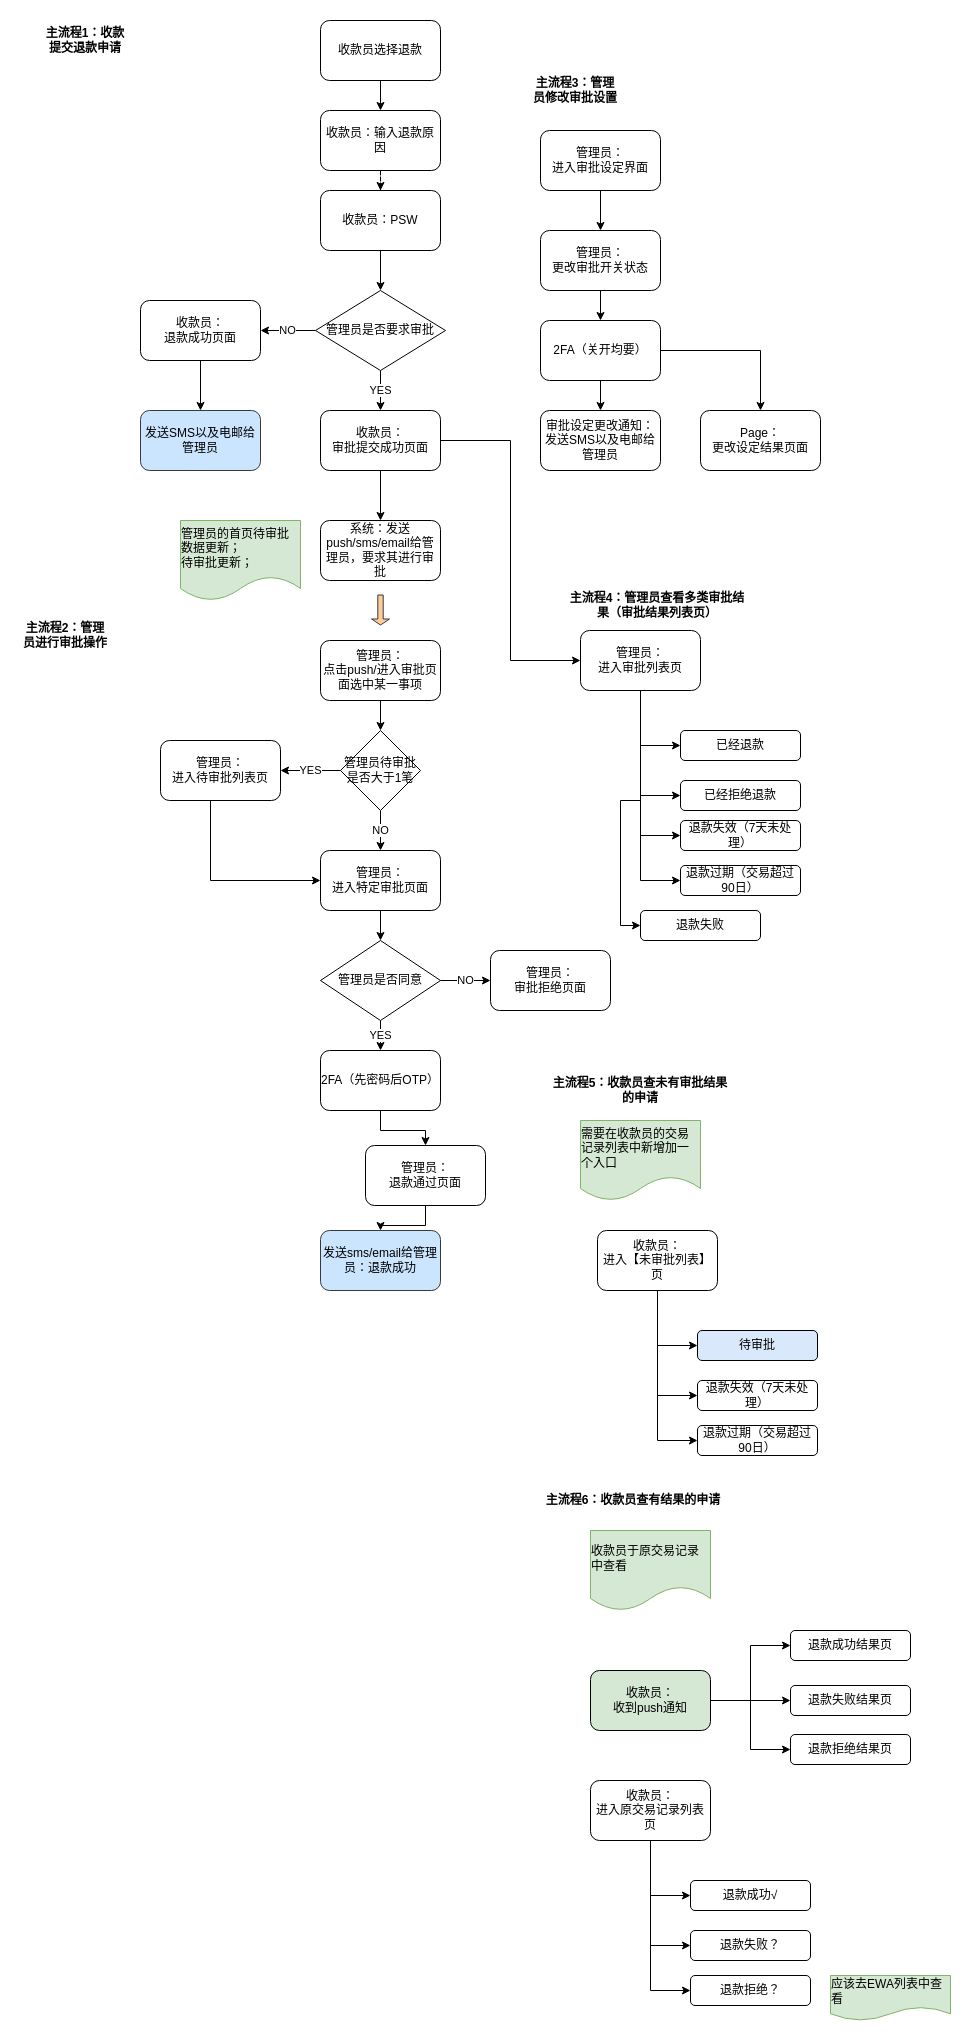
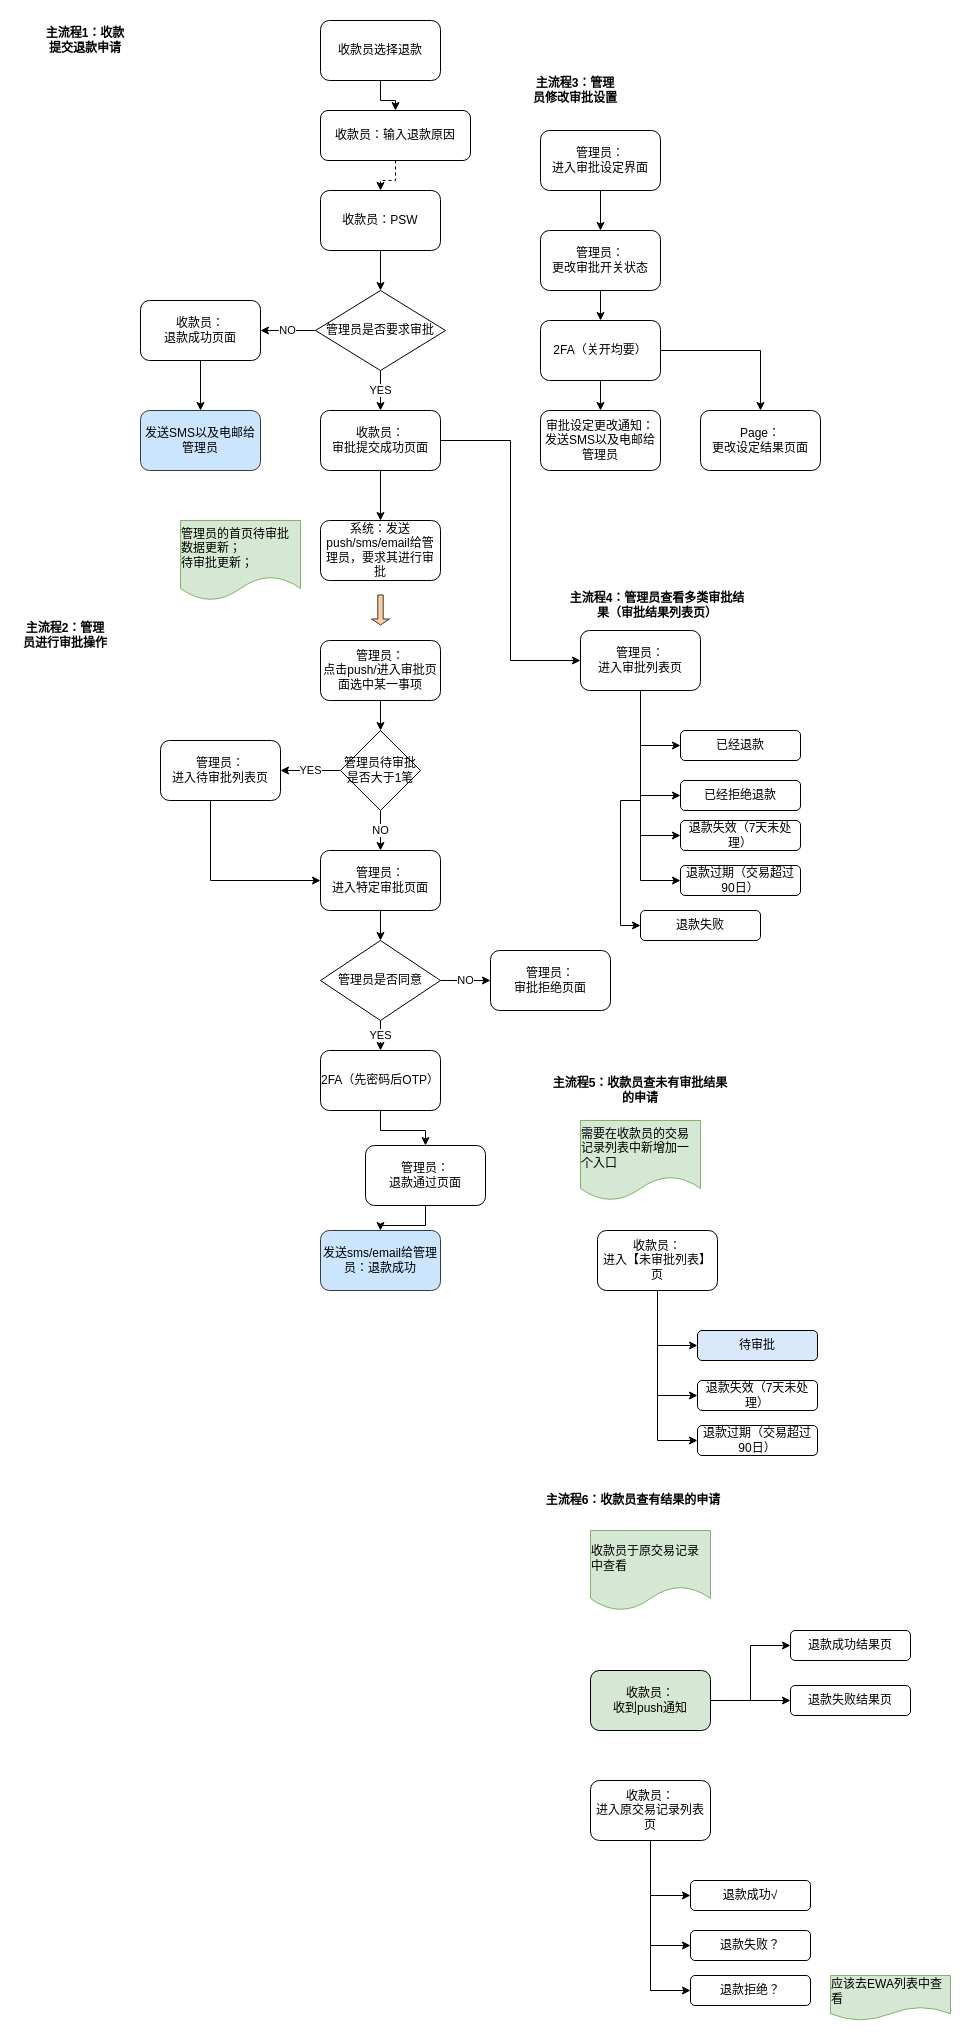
(381, 141) -> (396, 136)
(751, 1742) -> none
(851, 1750) -> none
